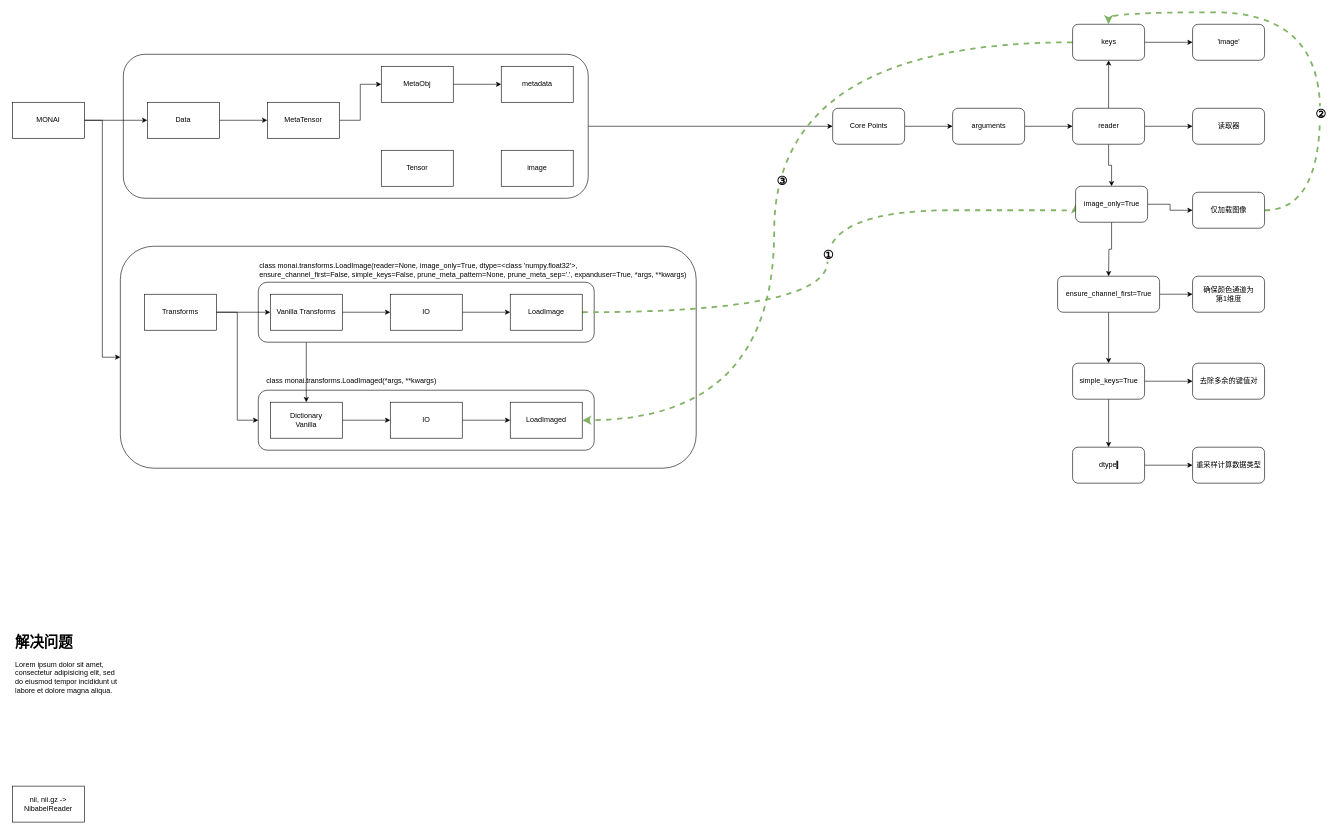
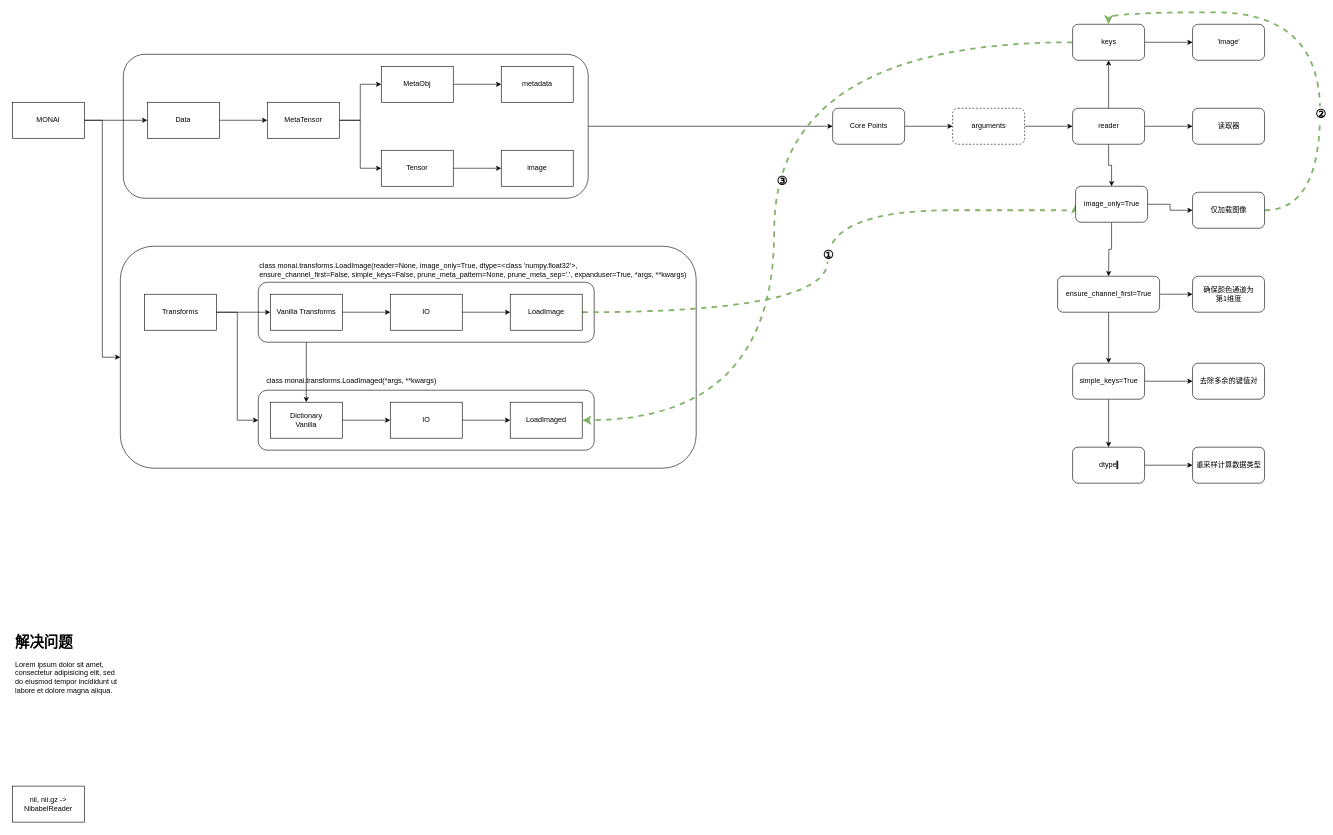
(989, 126) -> (989, 126)
none -> (360, 167)
none -> (495, 168)
